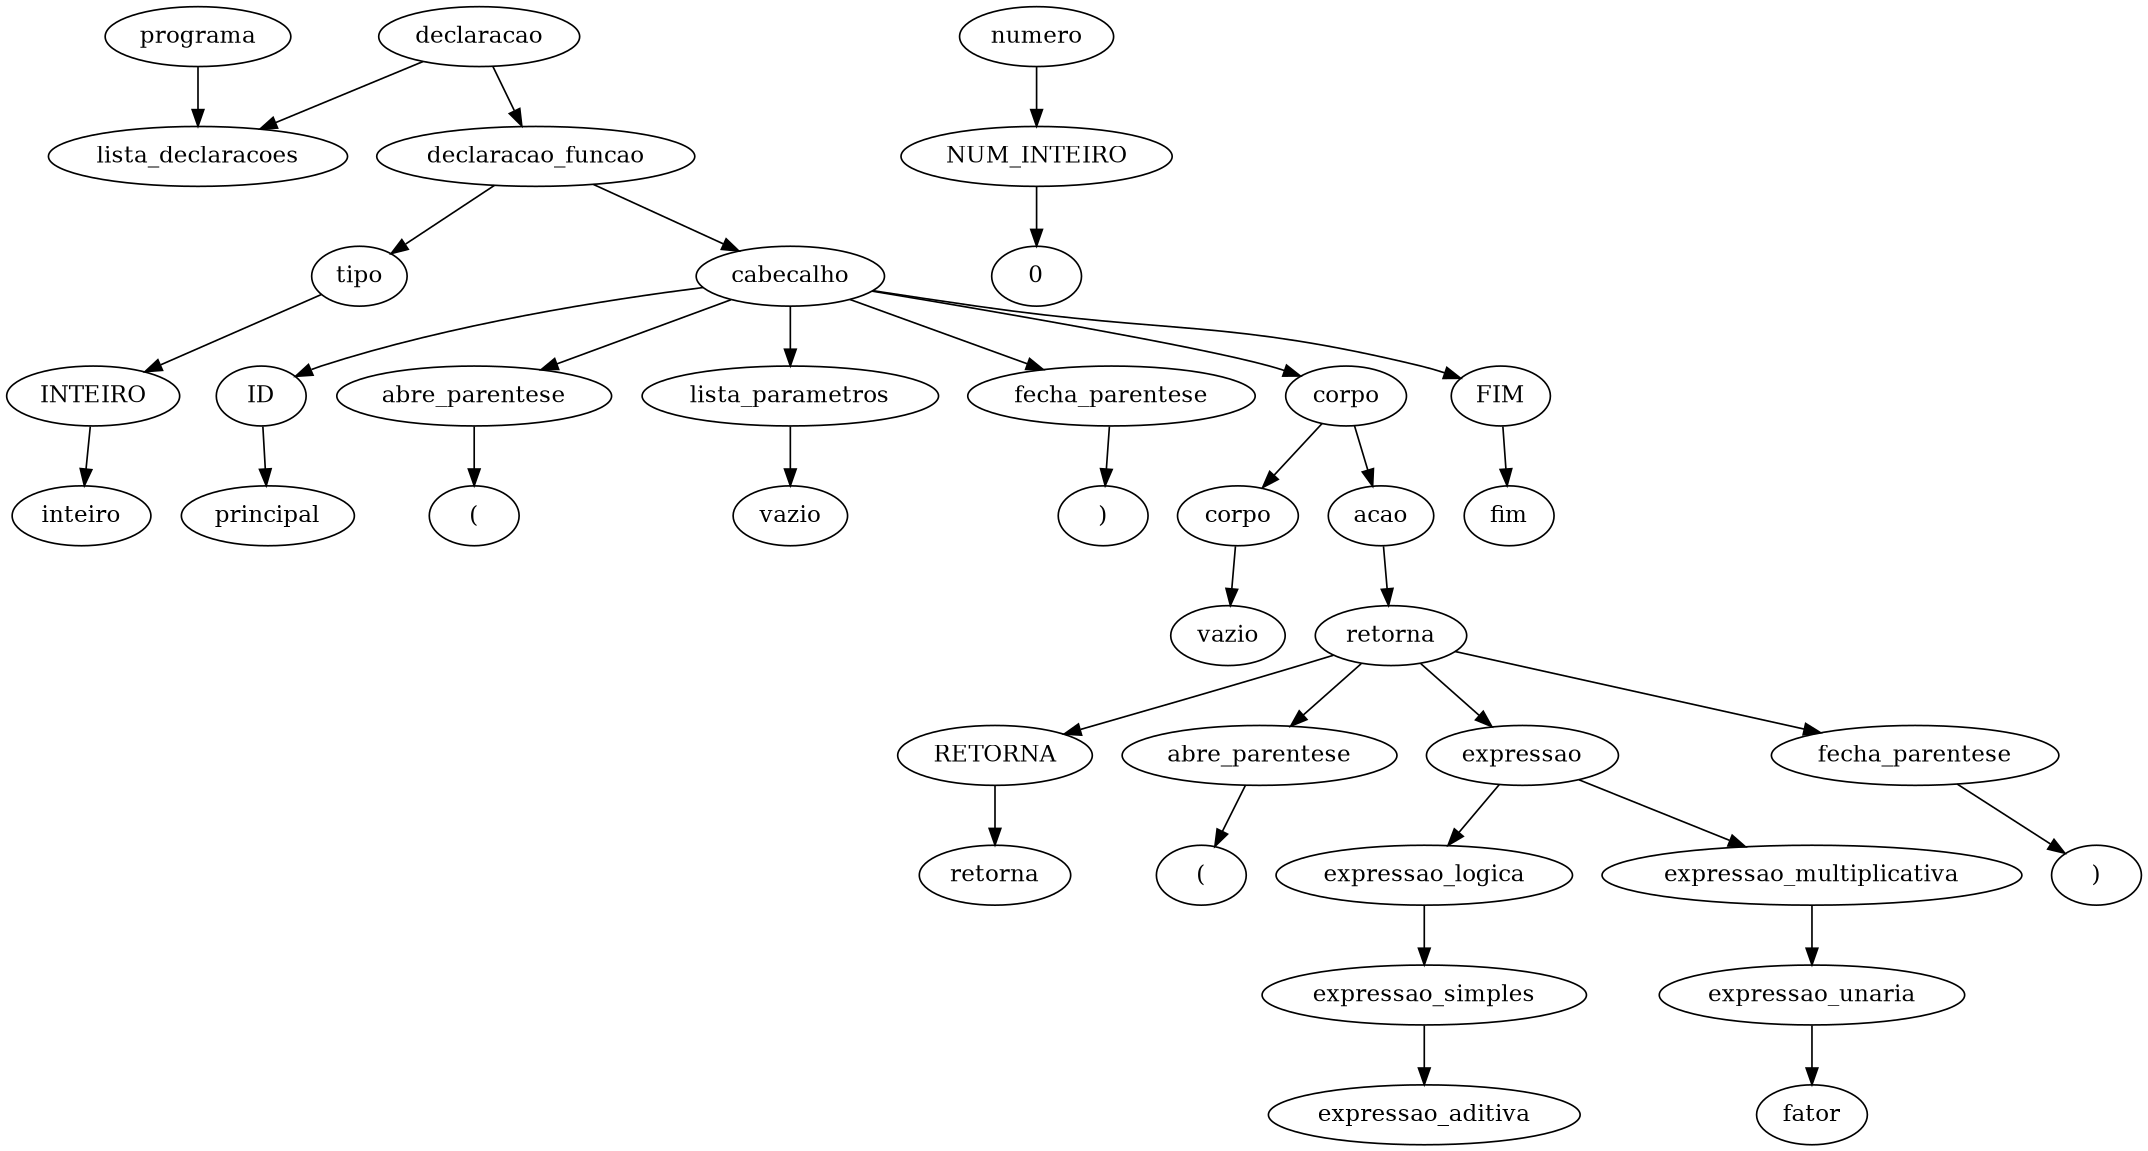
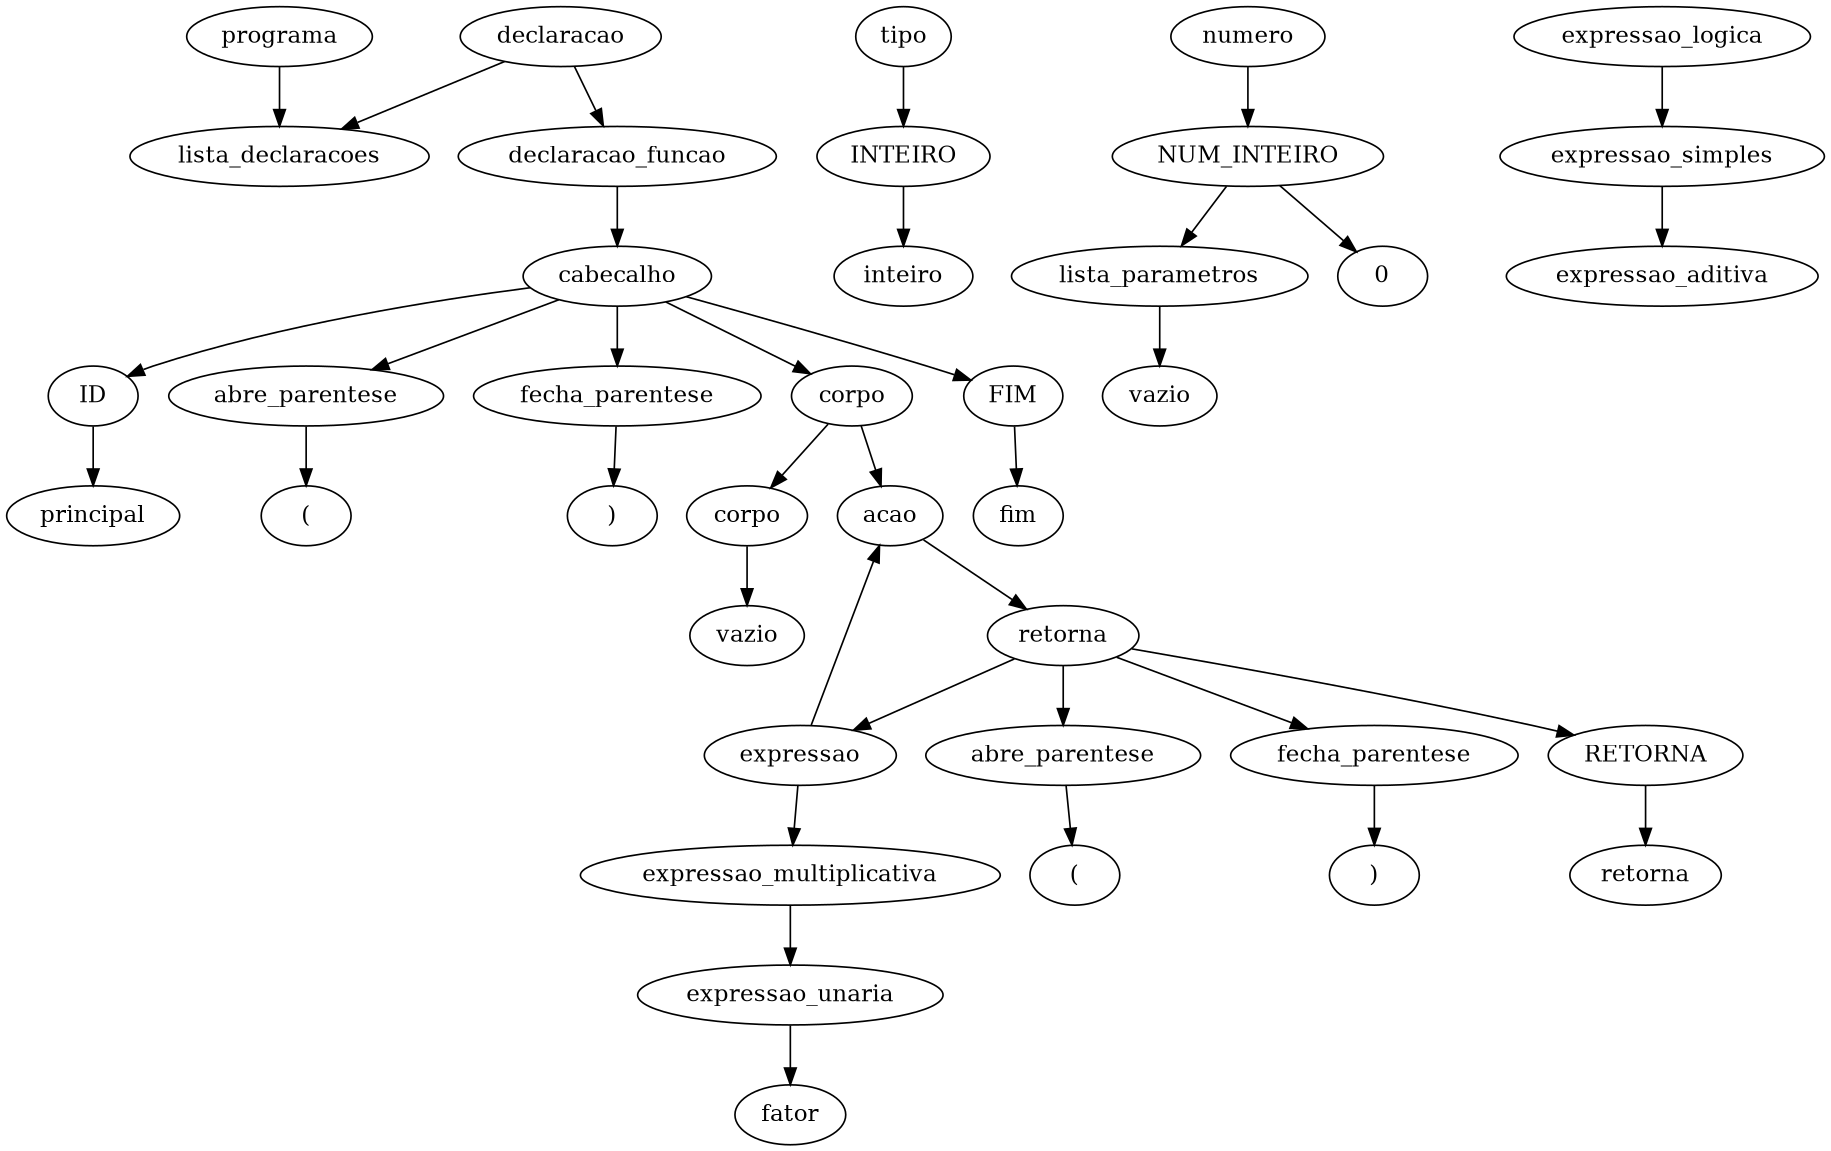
(450, 215) -> none
(790, 328) -> (1209, 209)
(1479, 809) -> (842, 643)
